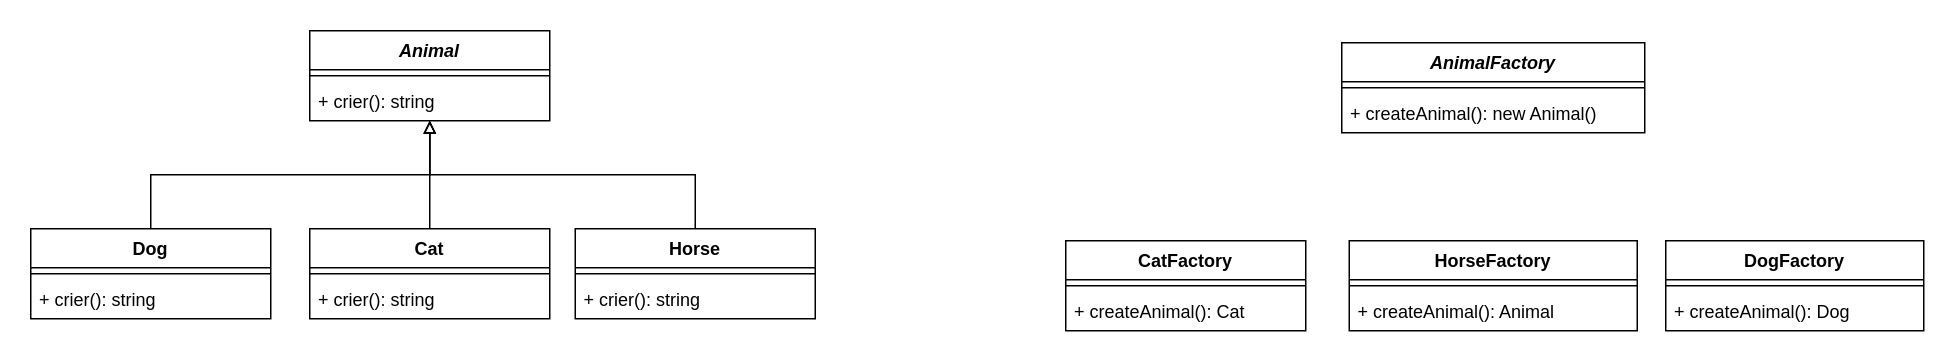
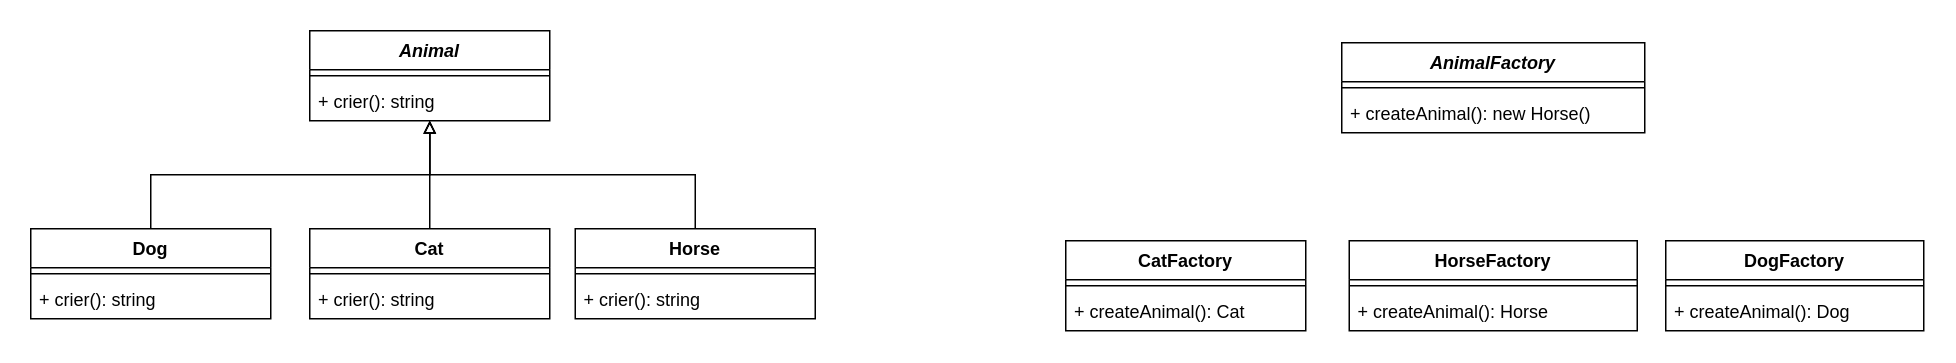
(1483, 115) -> (1483, 115)
(1463, 313) -> (1462, 313)
